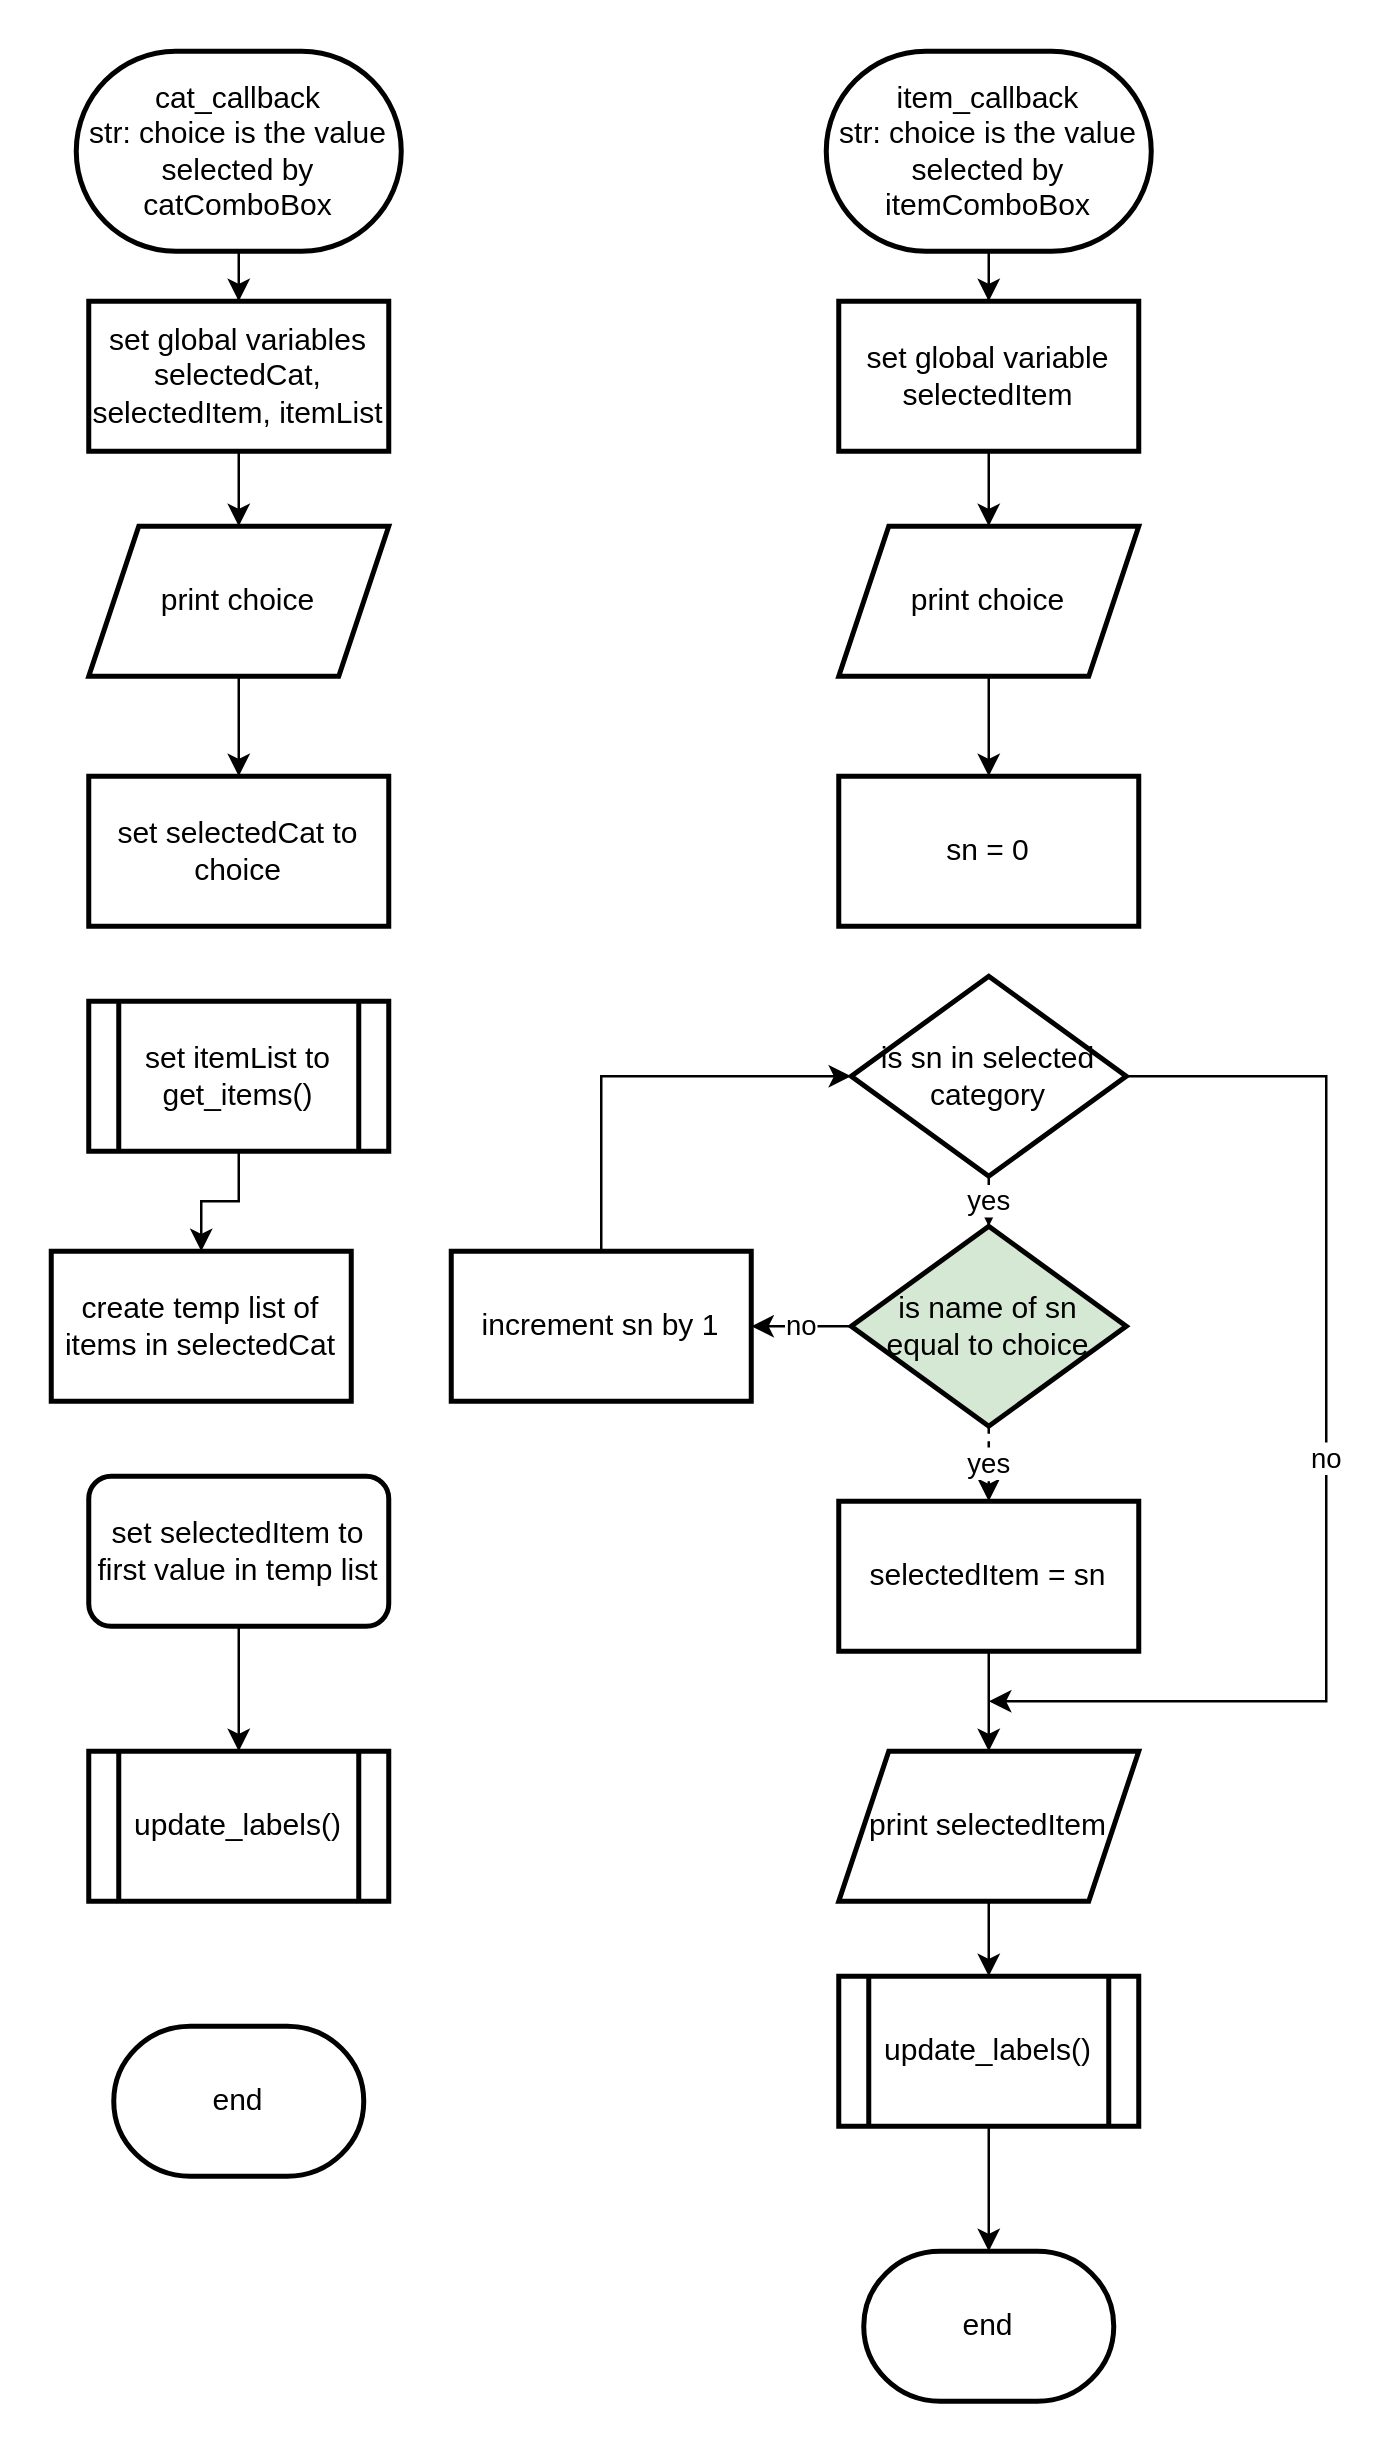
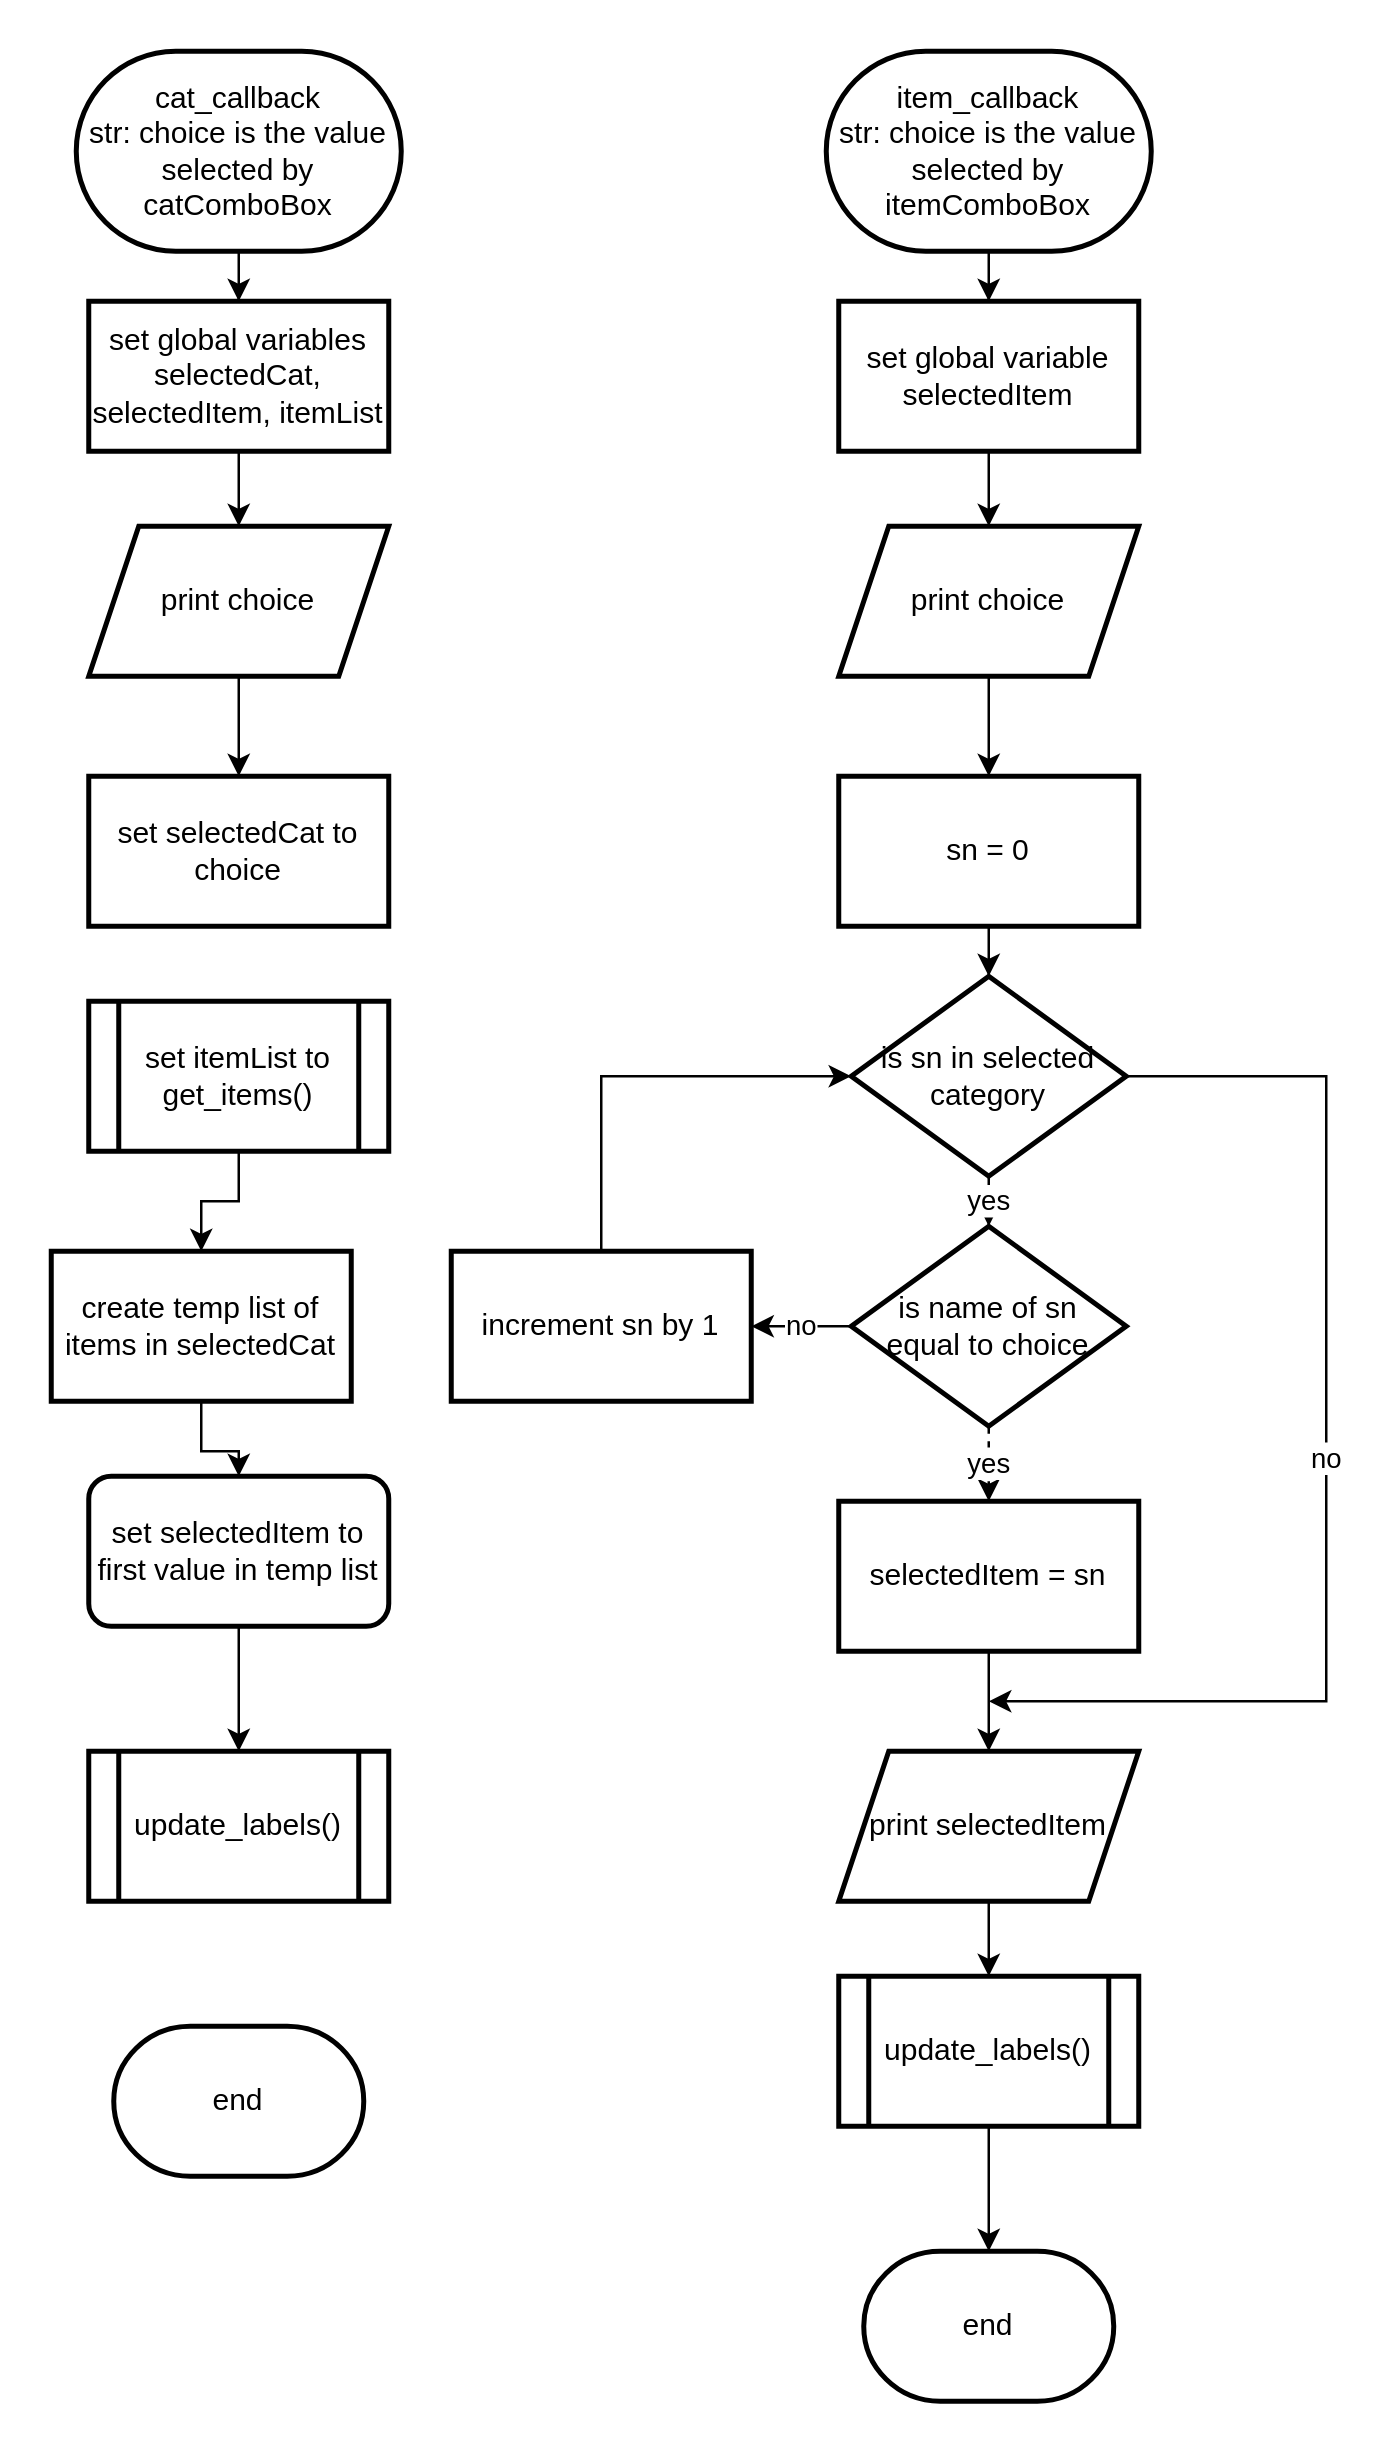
none -> (989, 959)
(989, 1326) -> (989, 1326)
none -> (201, 1449)
